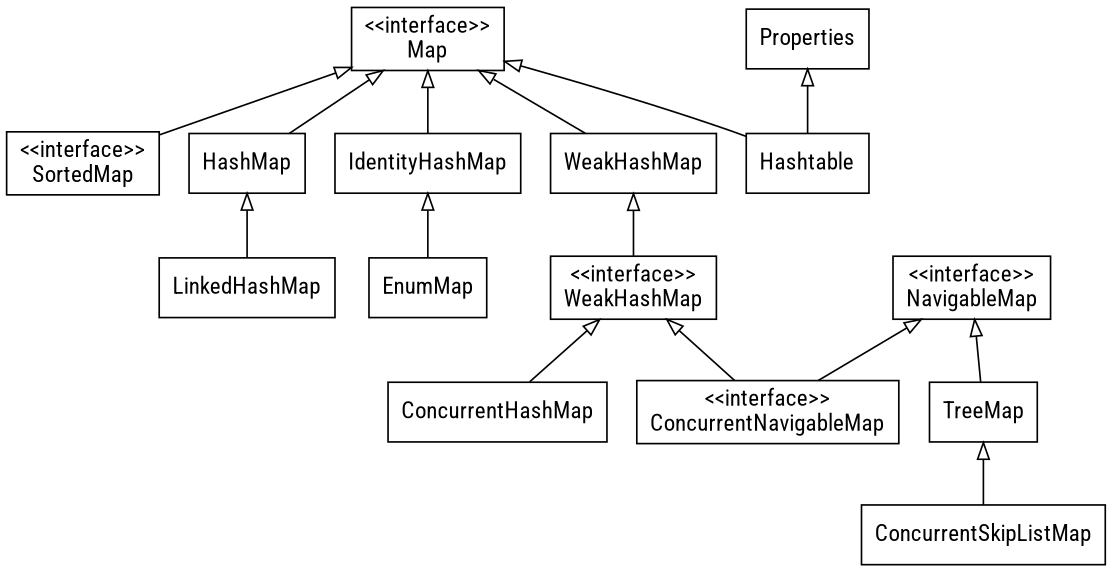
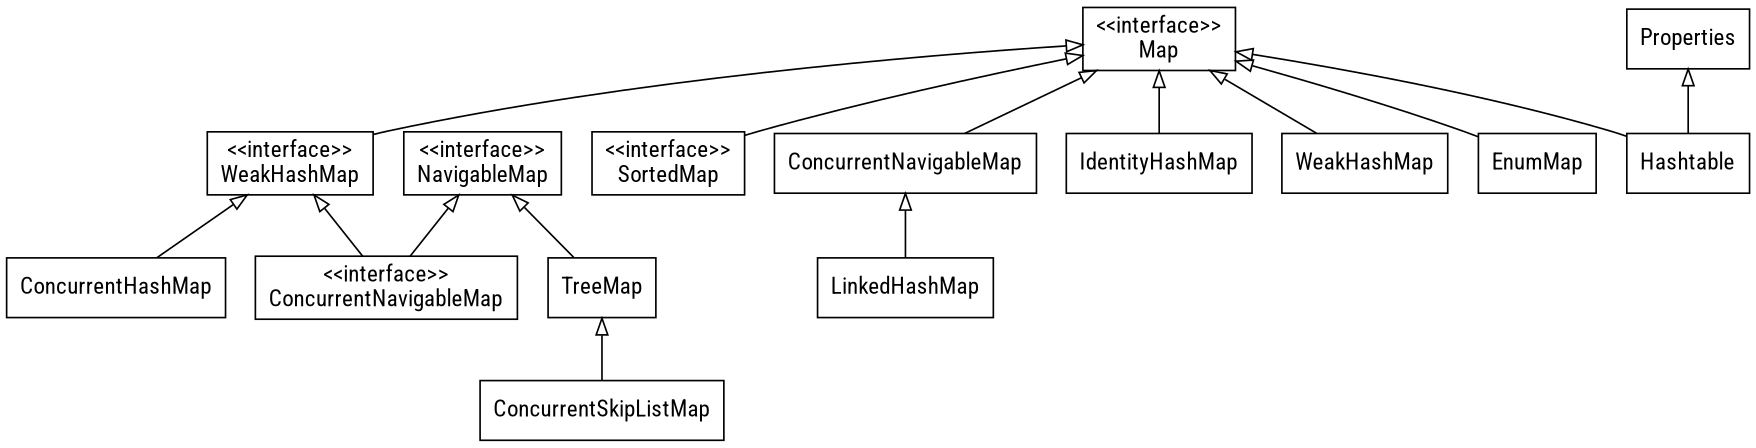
(247, 163) -> (905, 163)
(633, 233) -> (718, 78)
(428, 234) -> (1366, 99)
